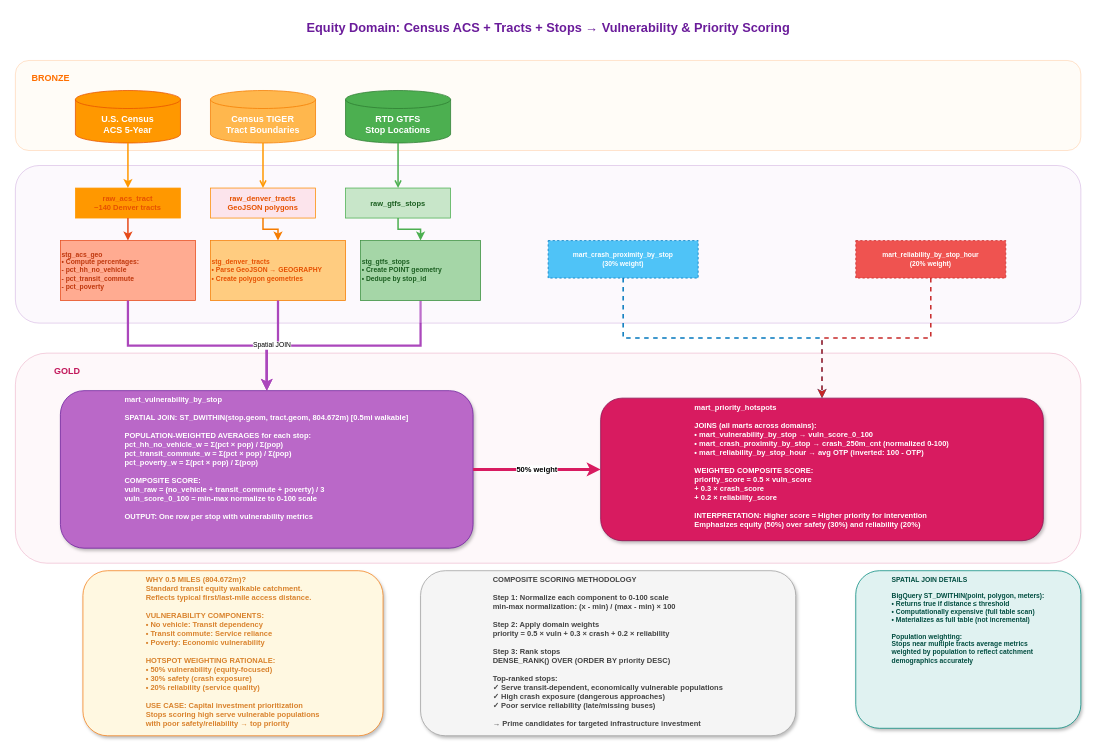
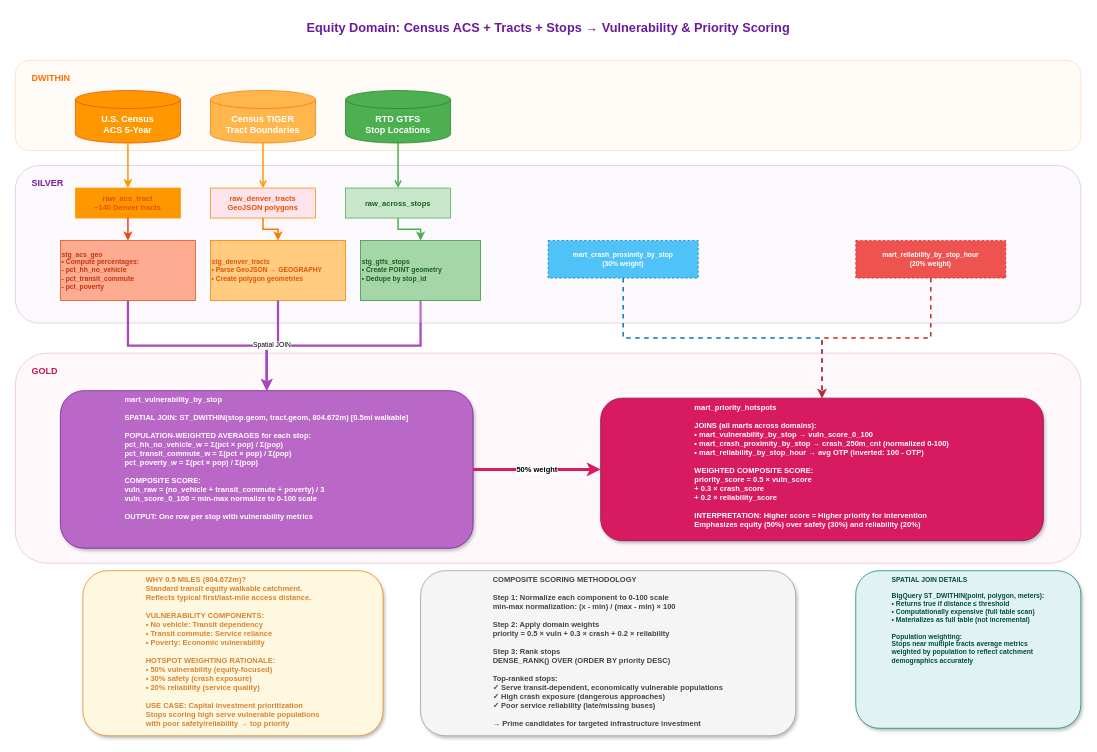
(47, 79) -> (50, 79)
none -> (60, 180)
(398, 203) -> (398, 203)
(83, 368) -> (60, 368)
